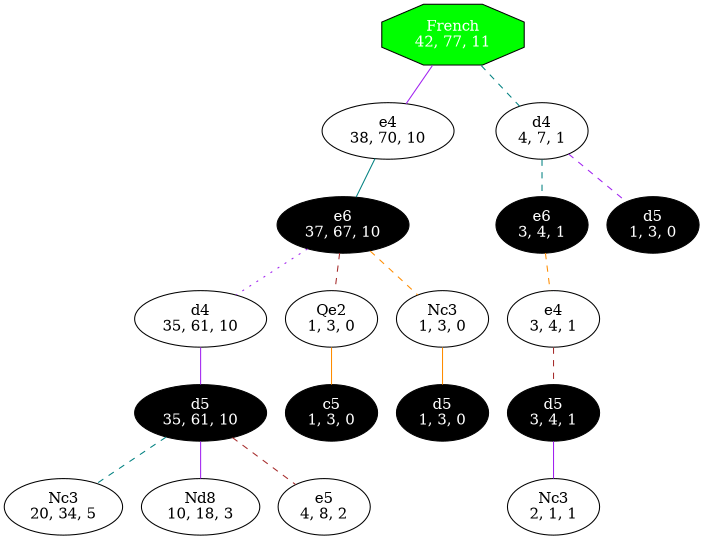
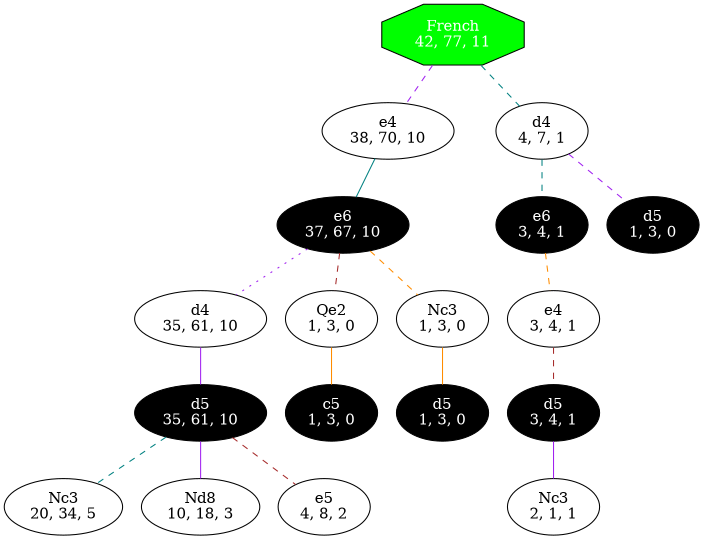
(419, 85) -> (419, 85)
